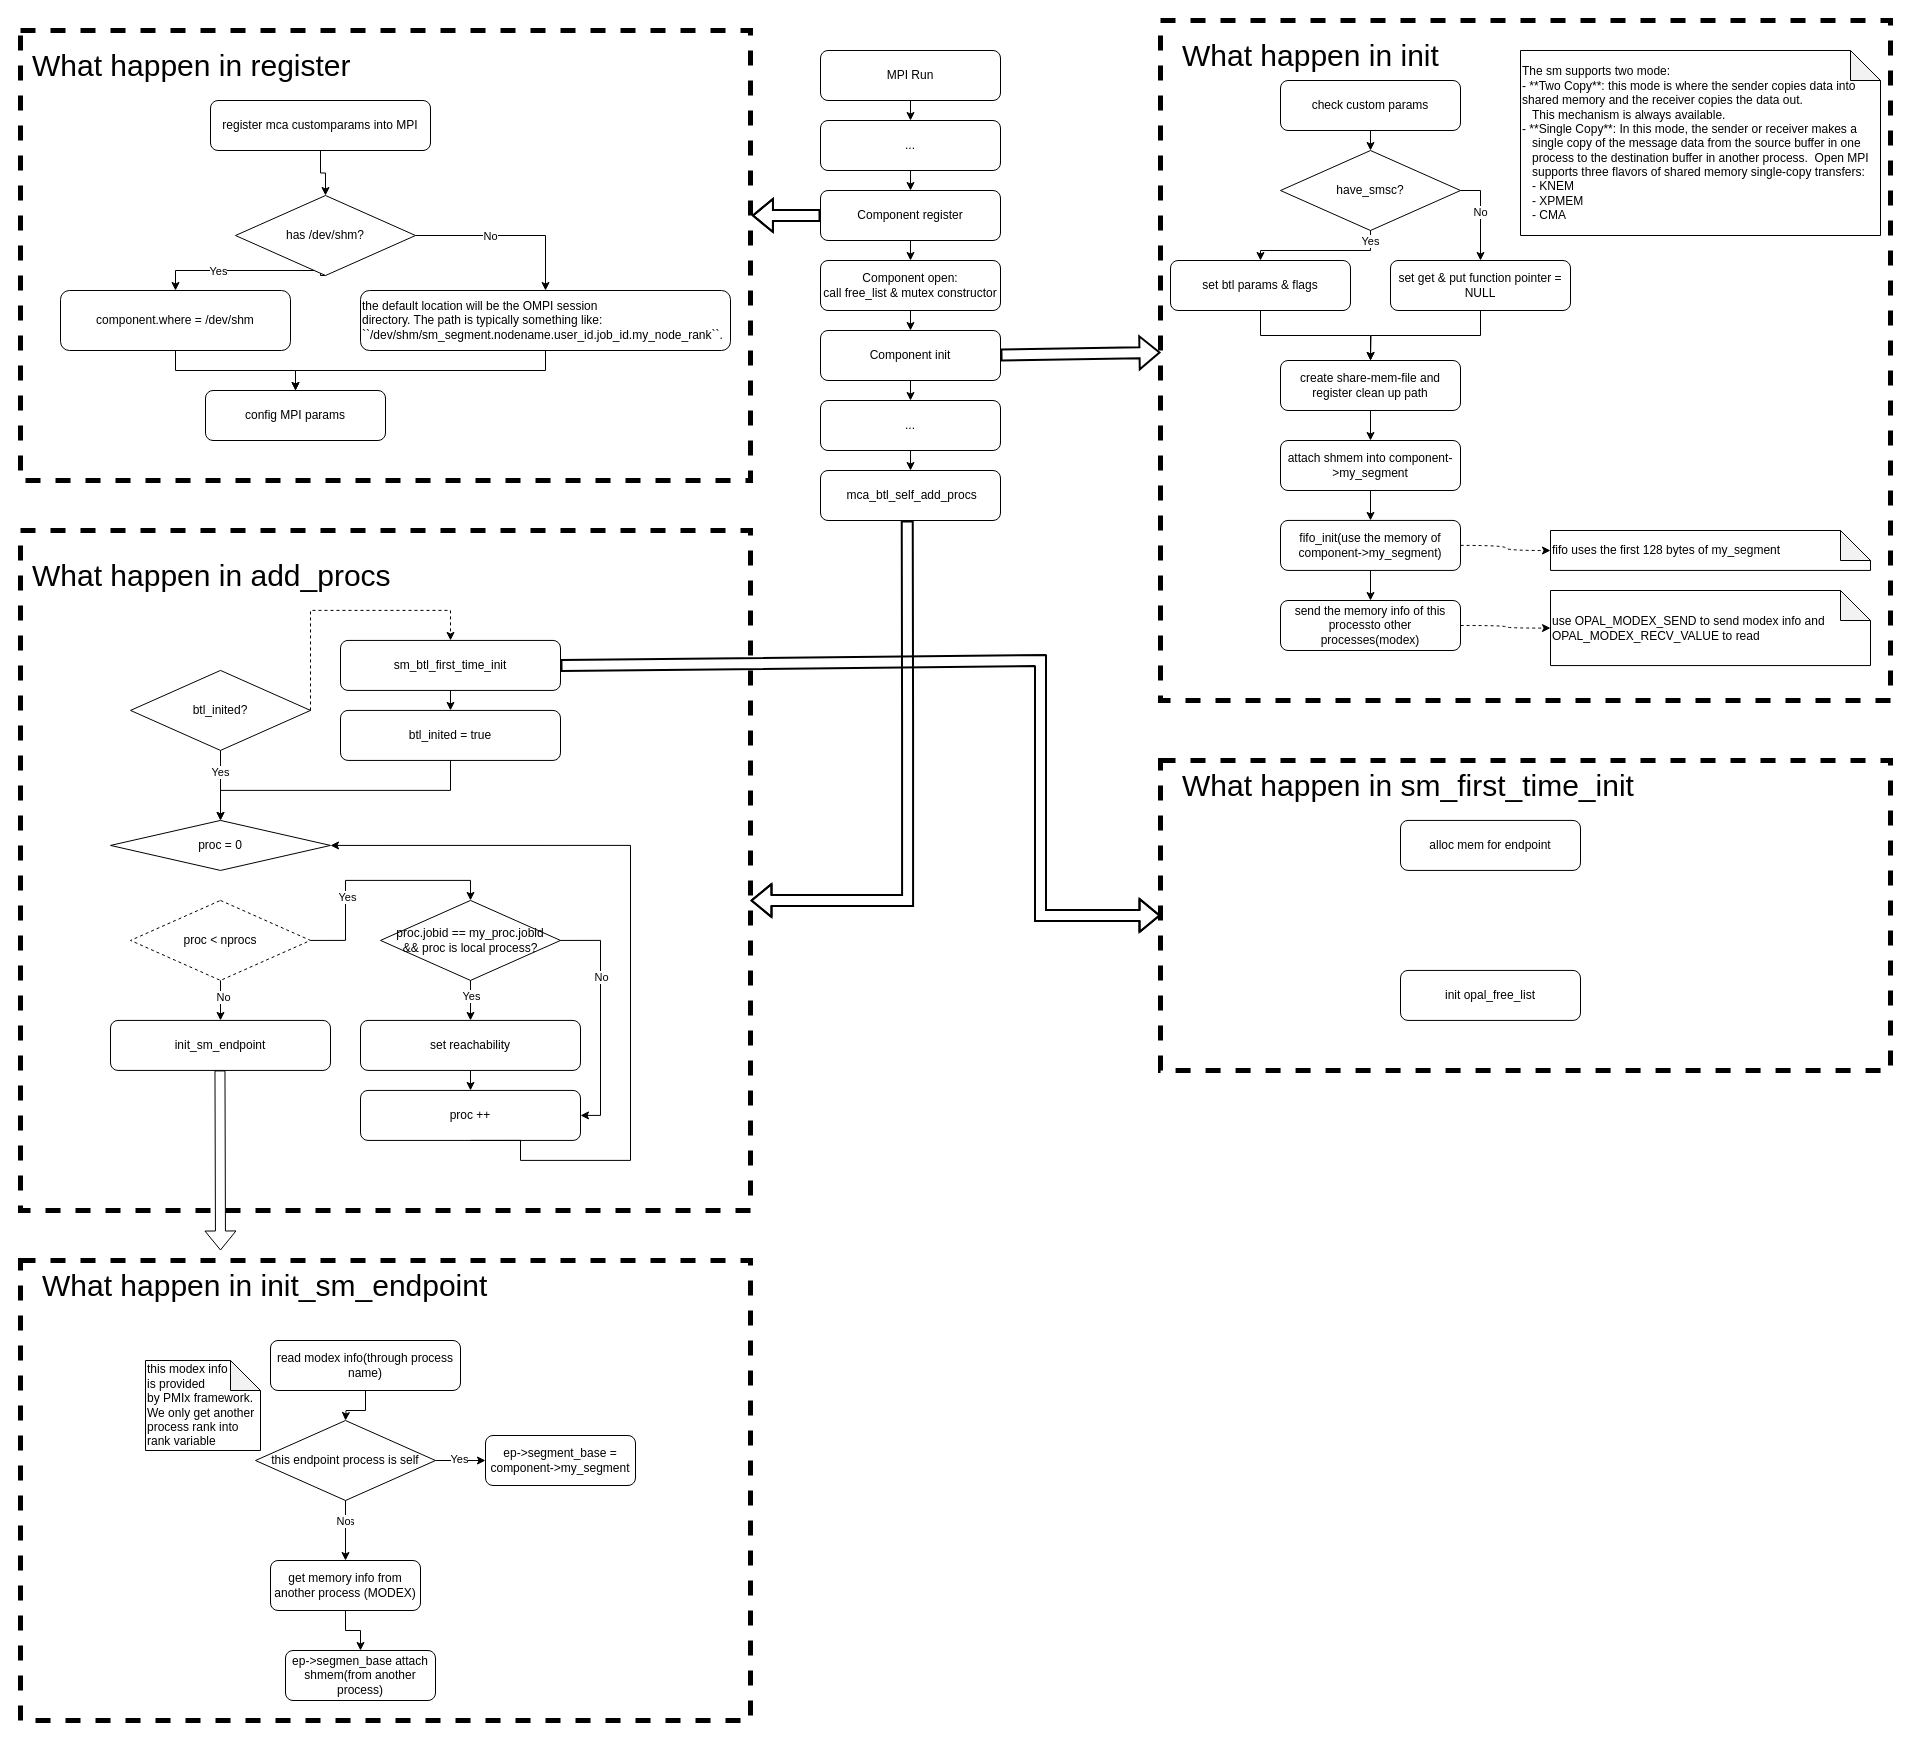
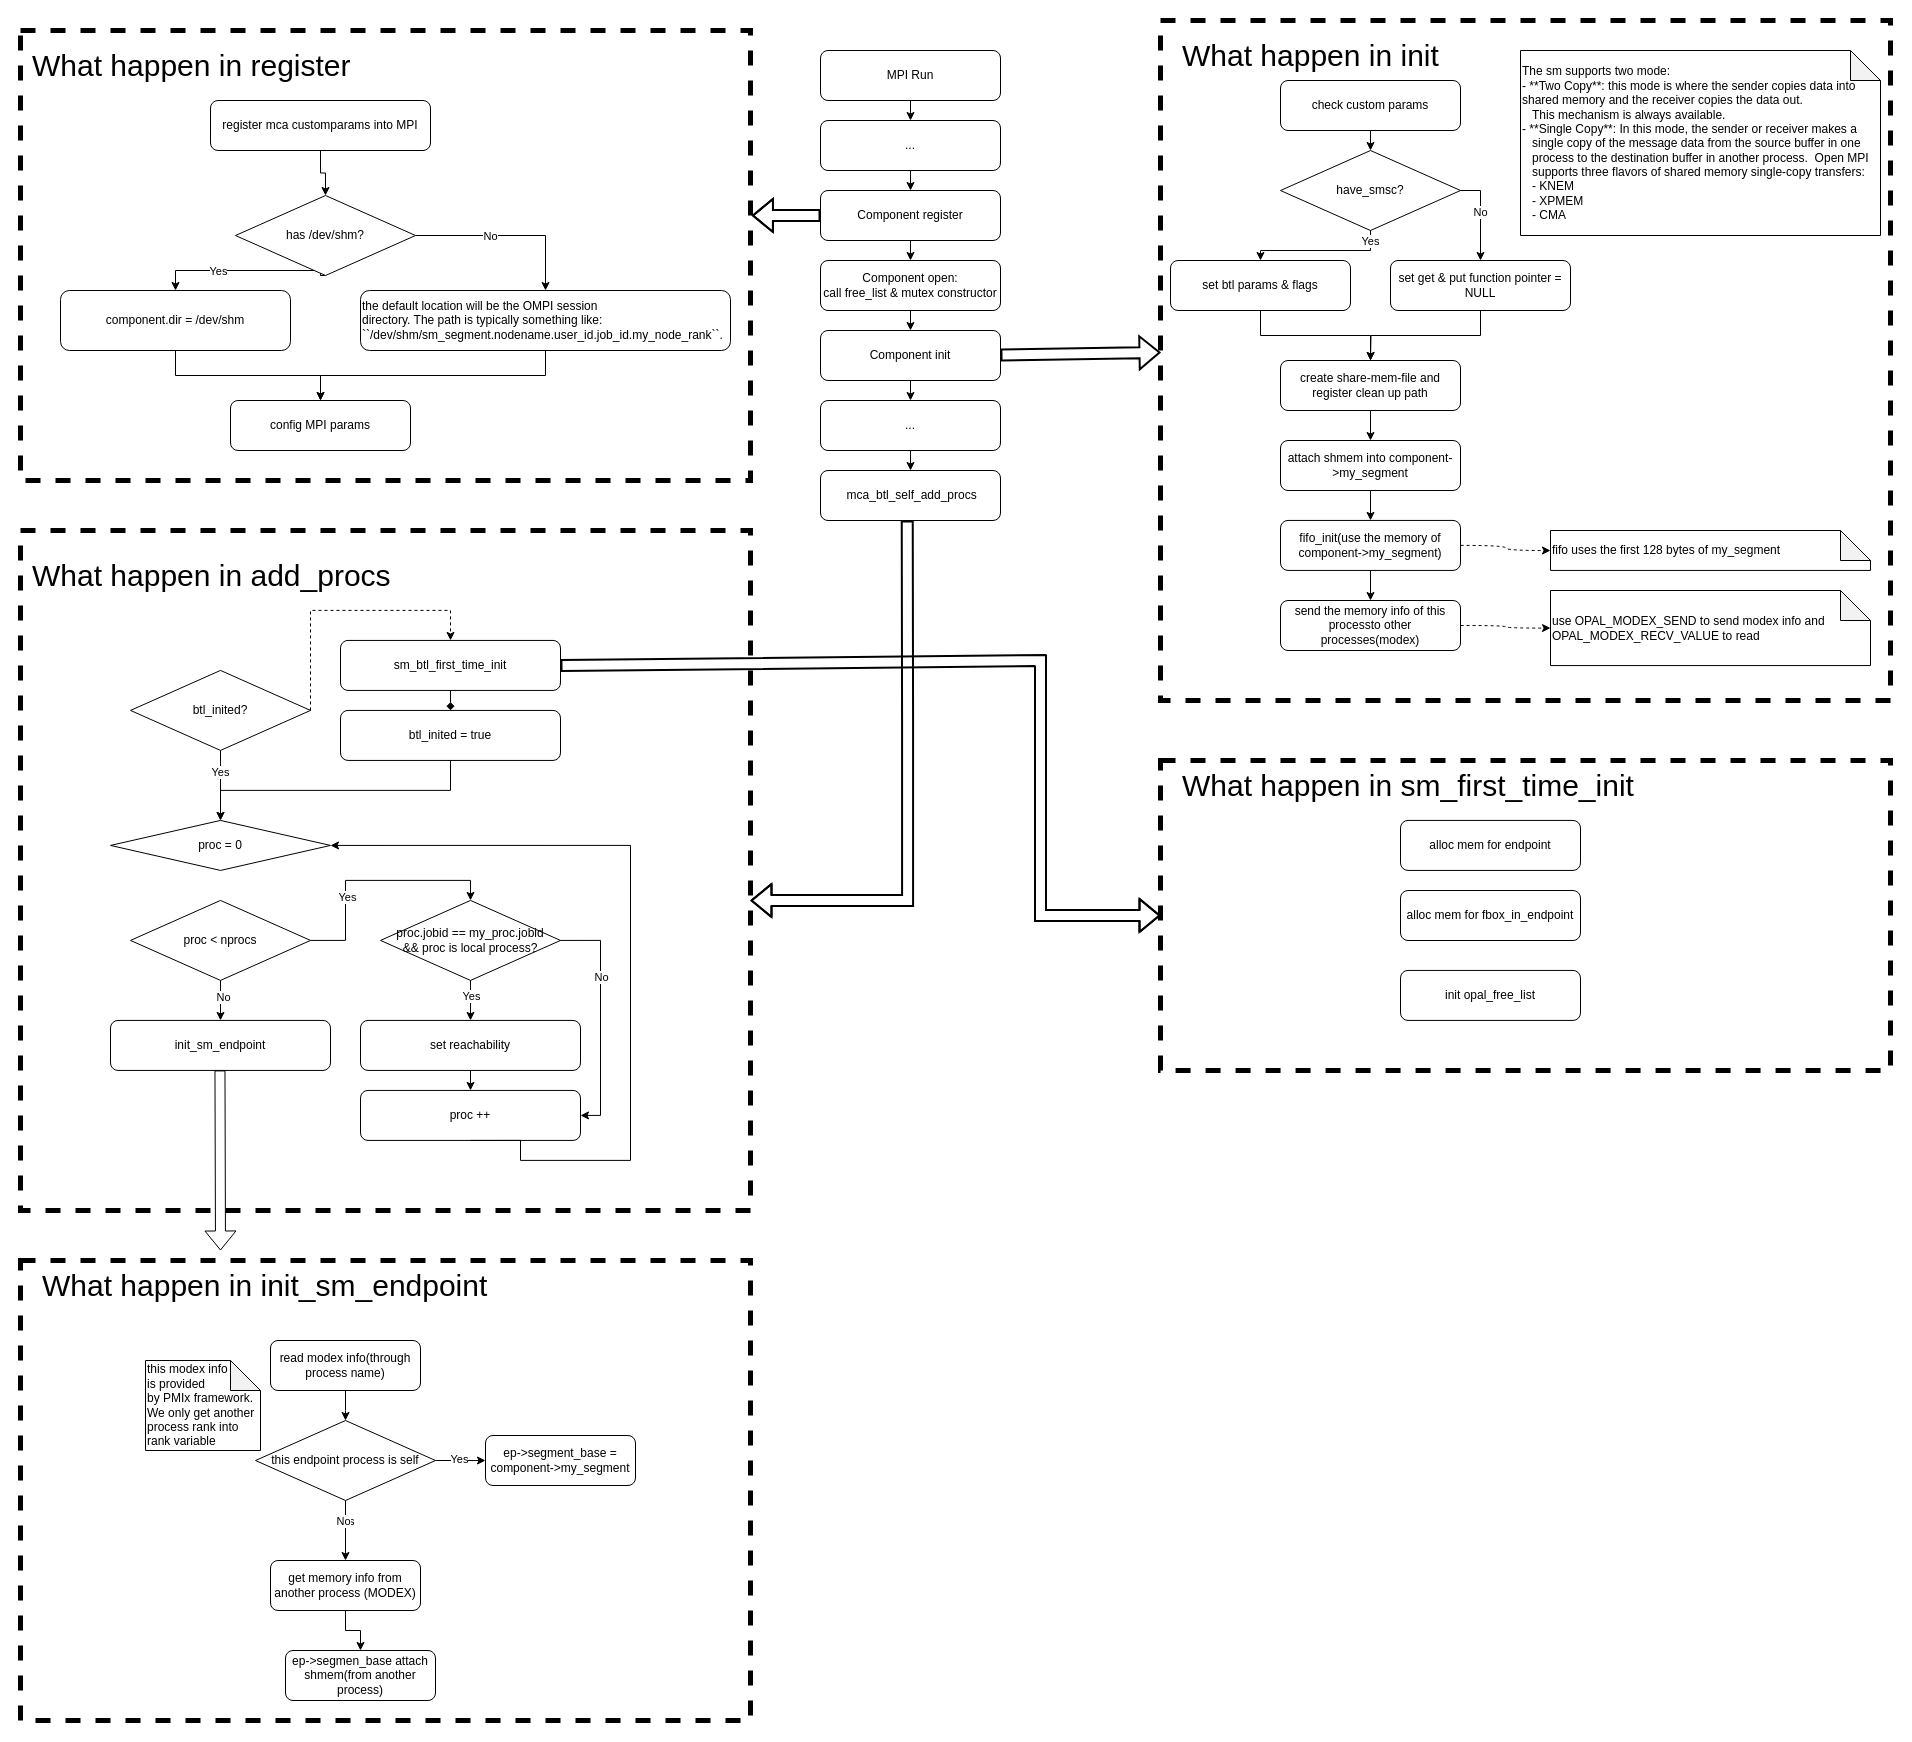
(176, 321) -> (176, 321)
(296, 416) -> (321, 426)
(451, 702) -> (451, 702)
none -> (1491, 916)
(221, 940) -> (221, 940)
(366, 1366) -> (346, 1366)
